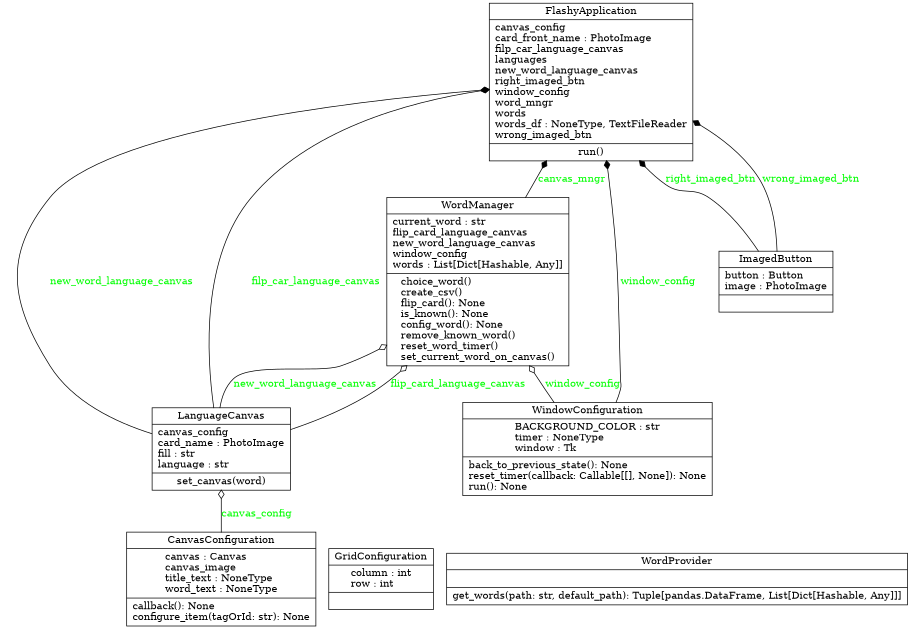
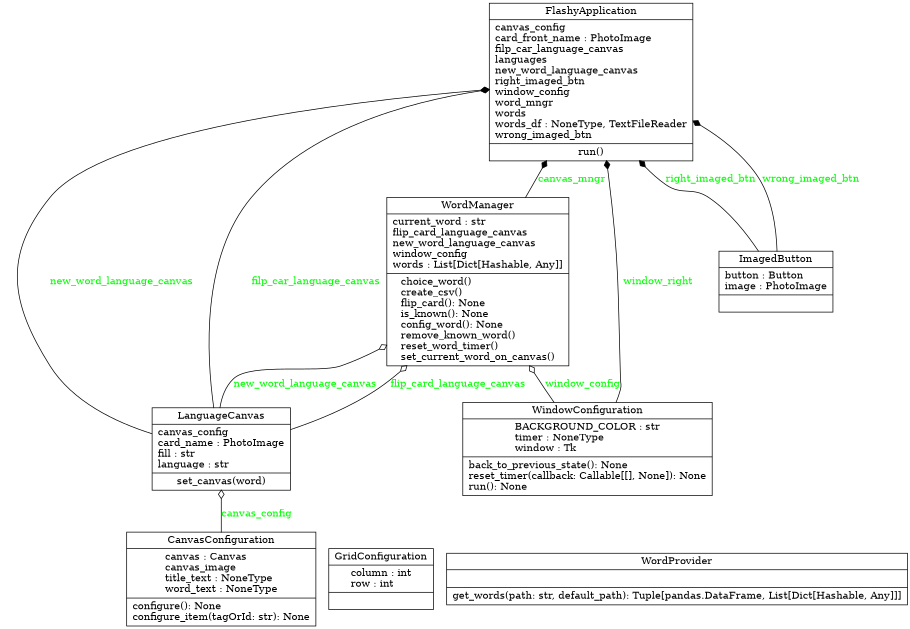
(658, 282) -> (658, 282)
(174, 606) -> (177, 606)
